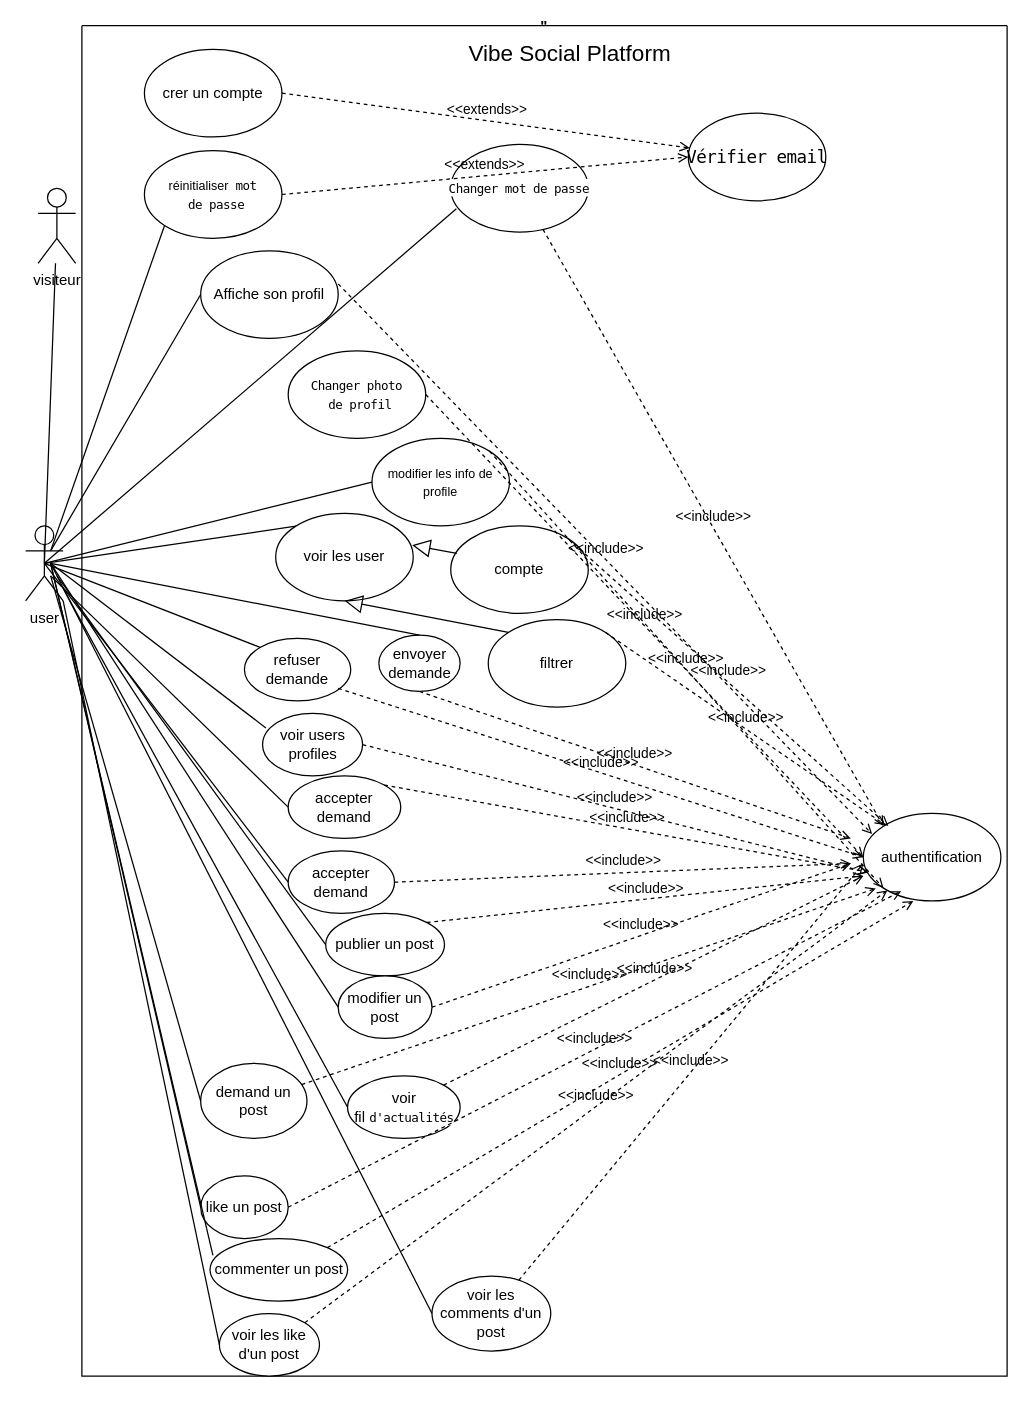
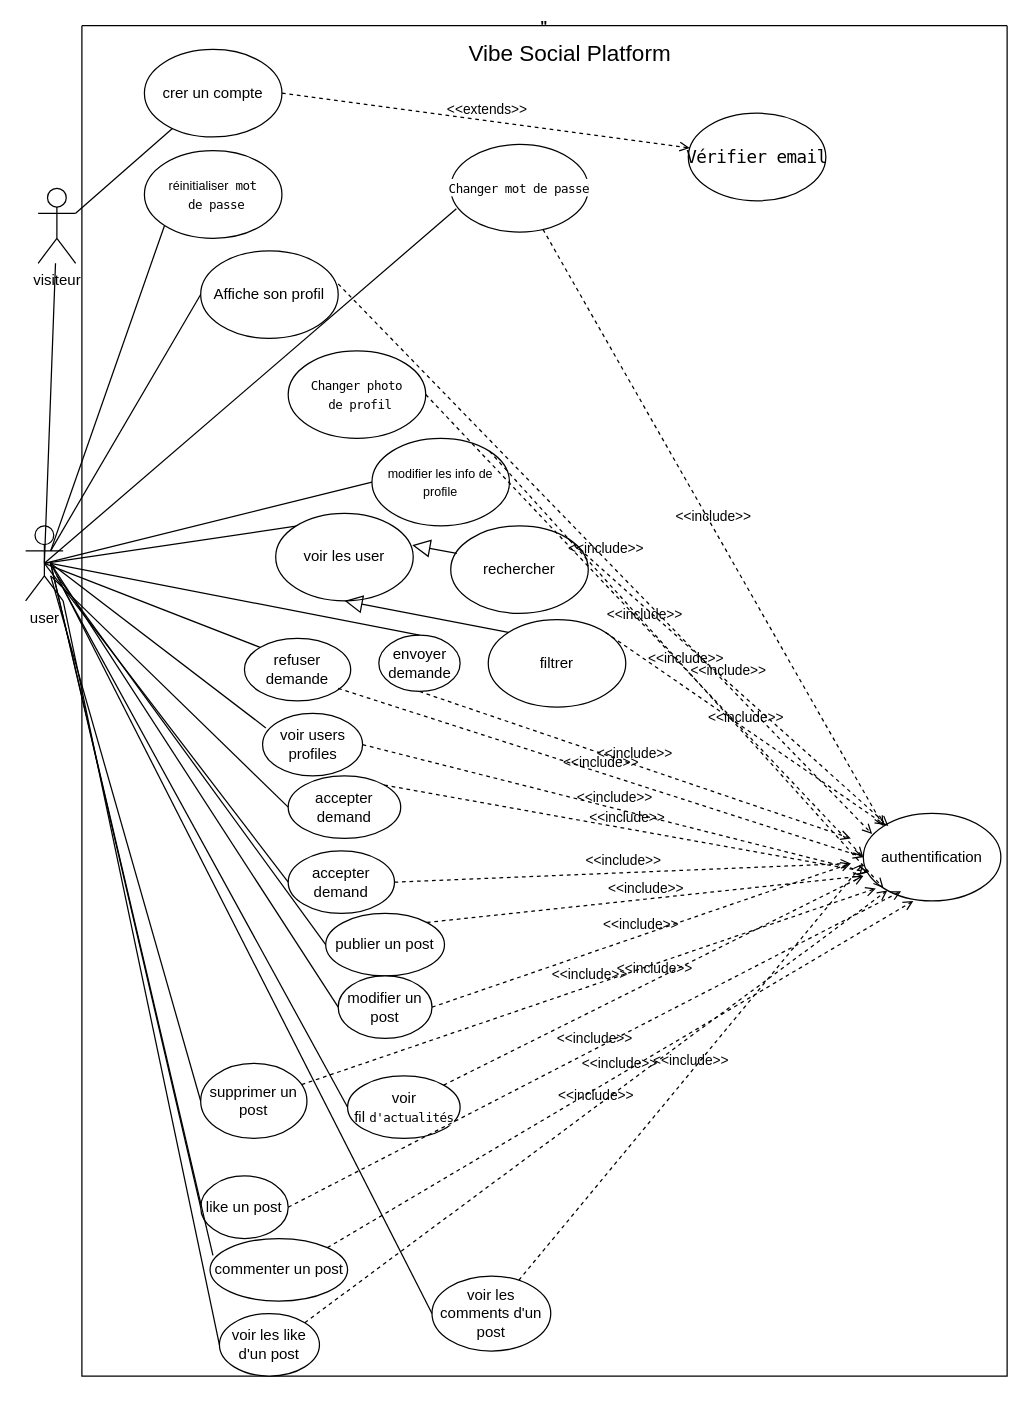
none -> (124, 171)
(483, 176) -> none
(519, 569) -> (519, 569)
(254, 1101) -> (254, 1101)
